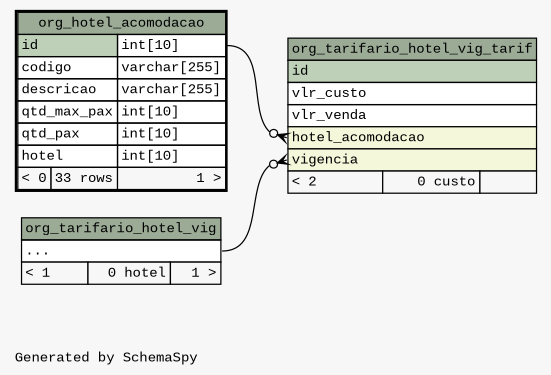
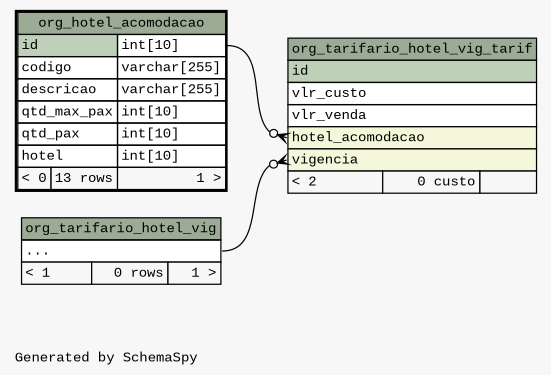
(84, 178) -> (84, 178)
(137, 273) -> (139, 273)
